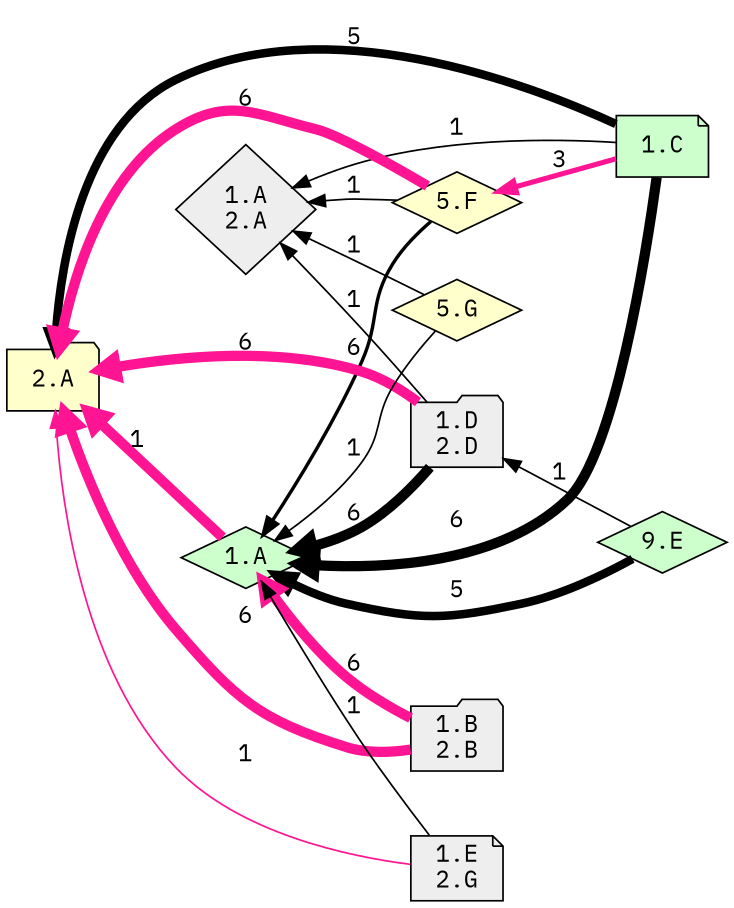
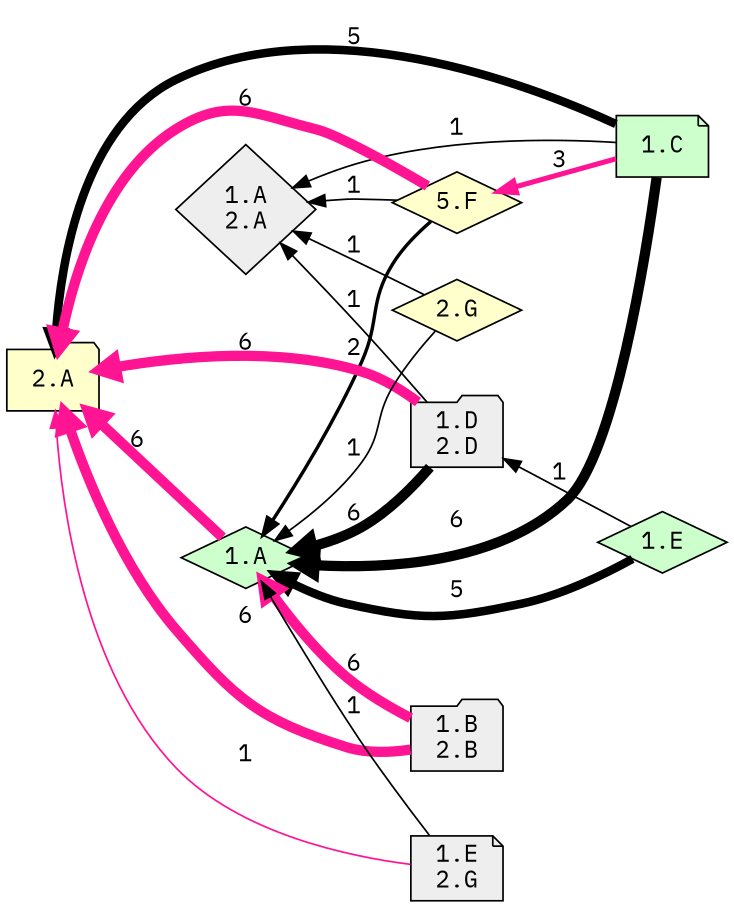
(457, 310) -> (457, 310)
(354, 349) -> (354, 349)
(137, 441) -> (137, 441)
(662, 542) -> (662, 542)
